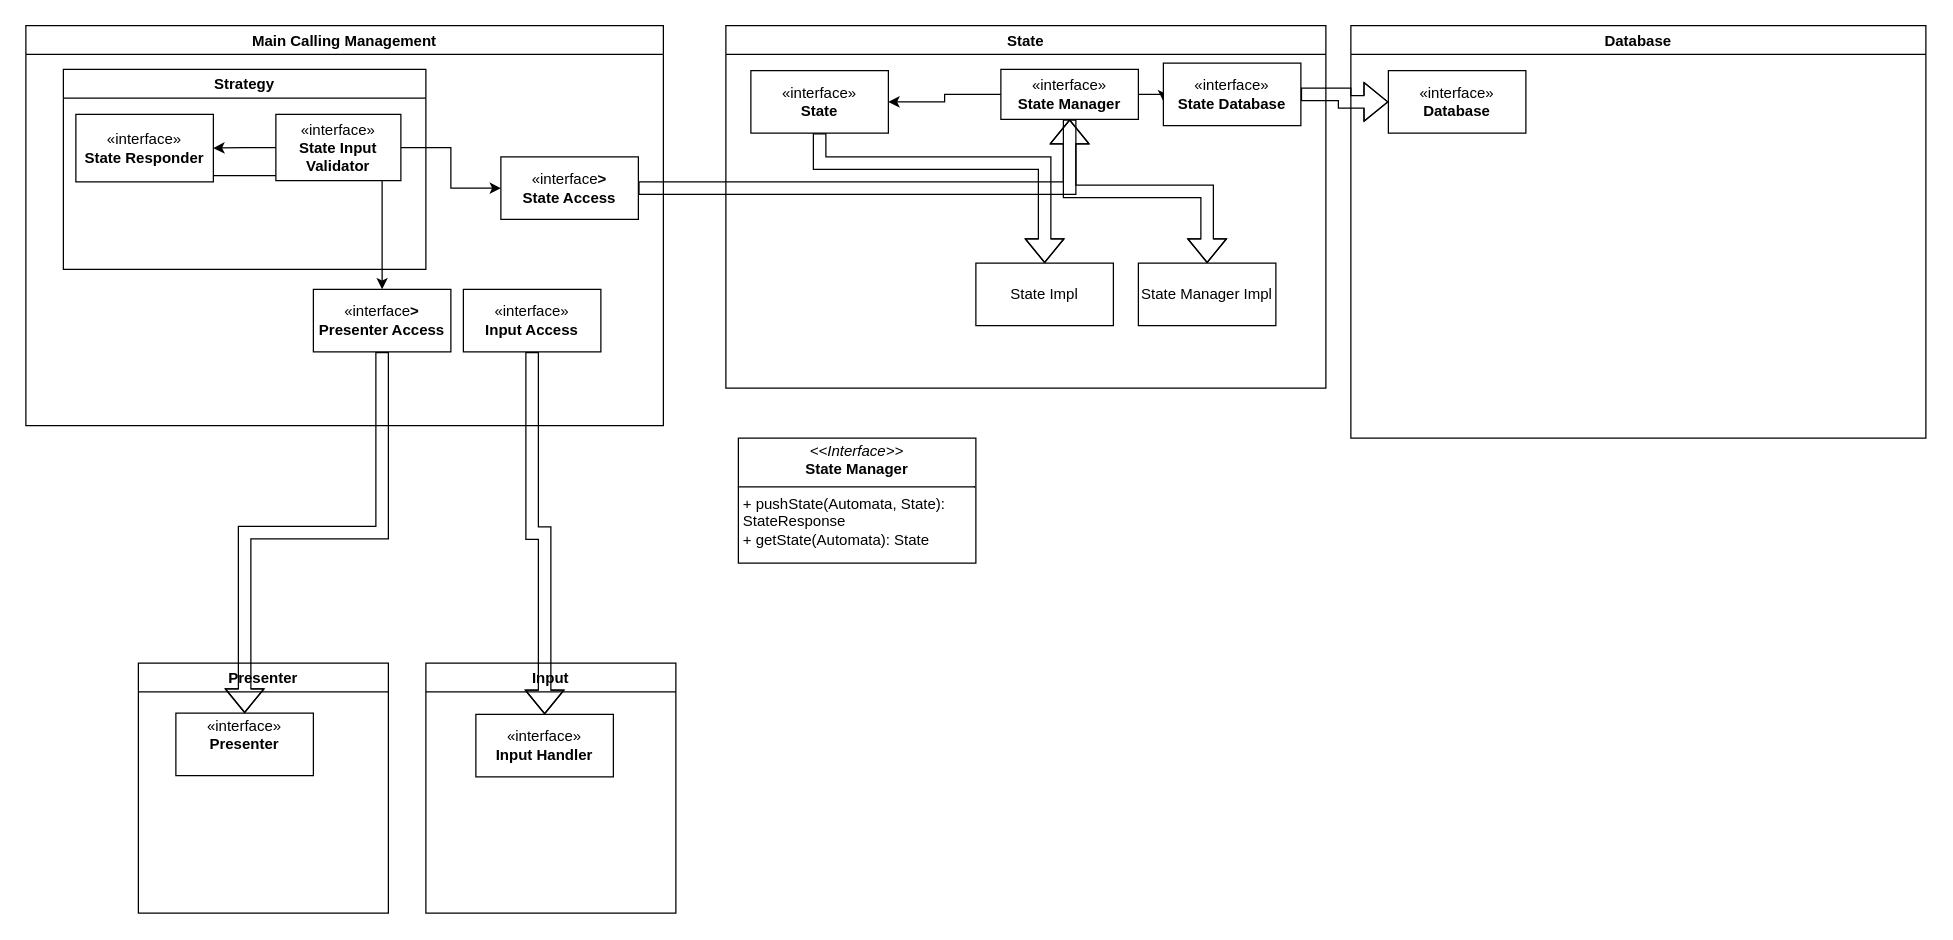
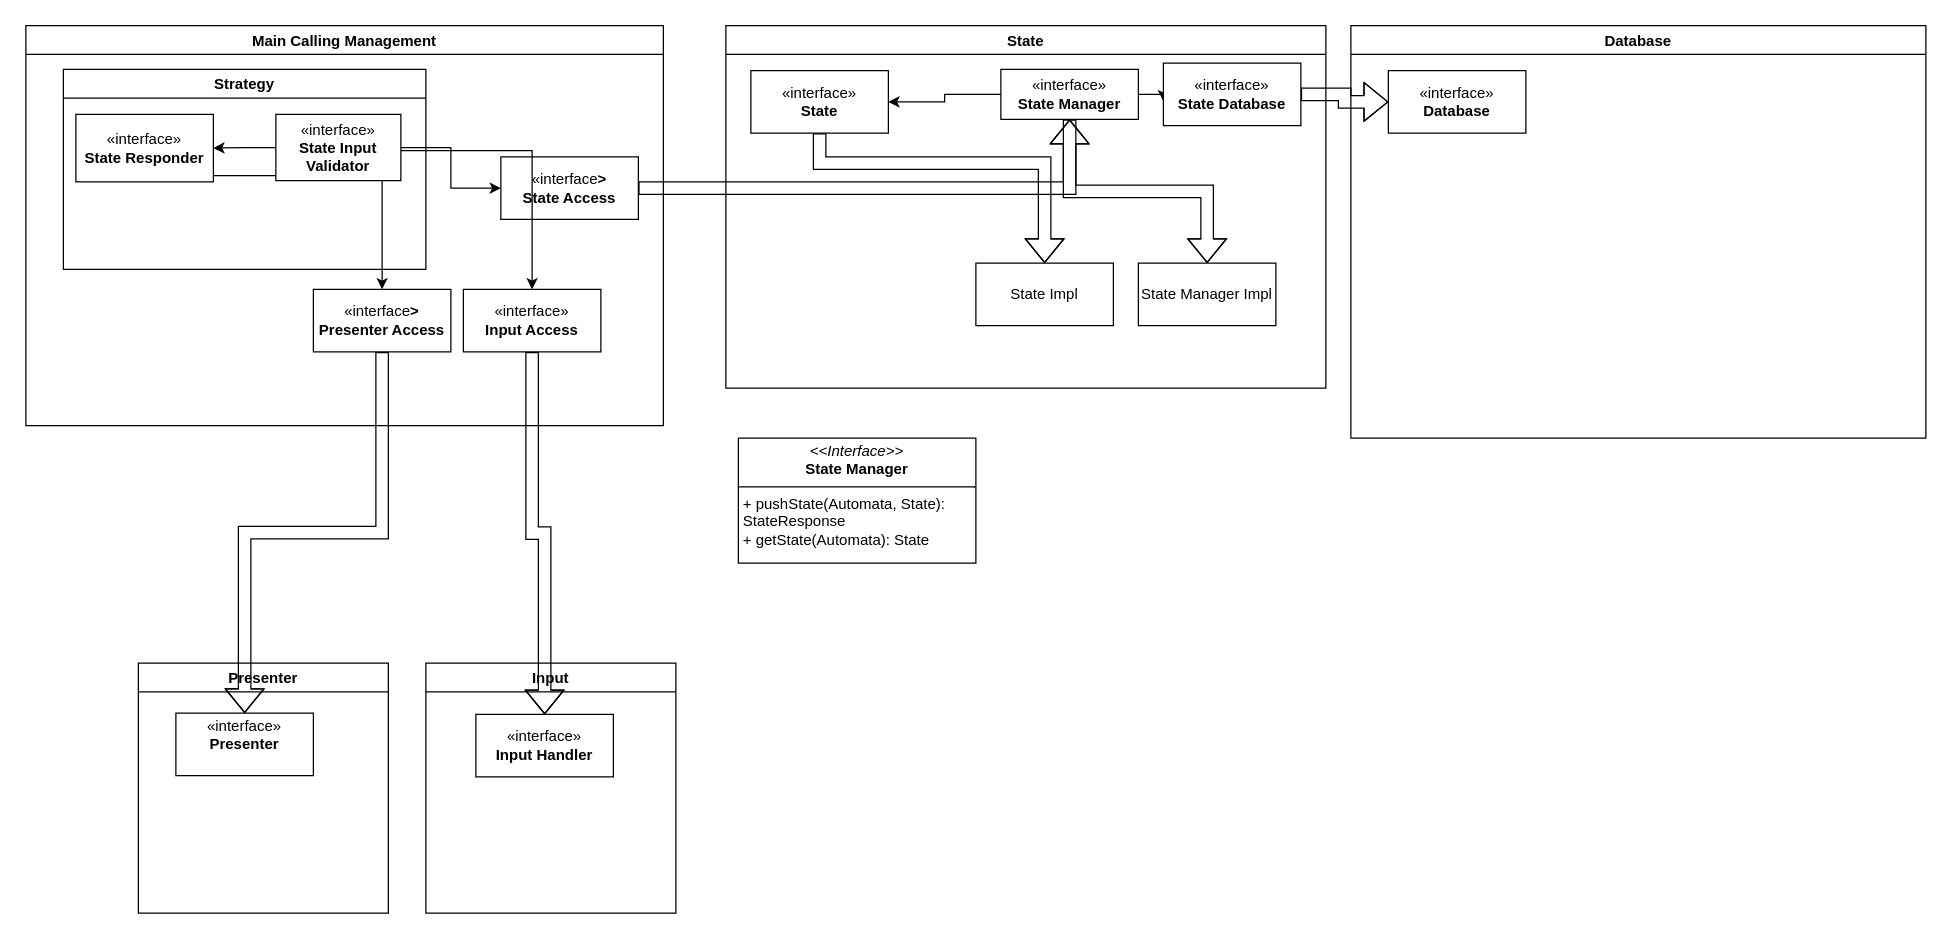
none -> (531, 151)
